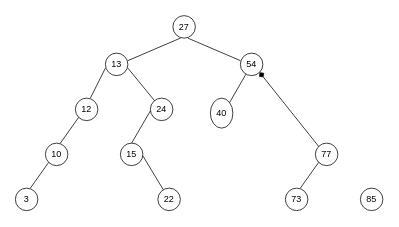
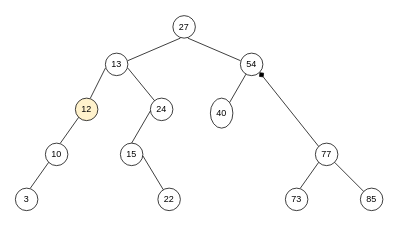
(87, 109) -> (87, 109)
none -> (349, 177)
